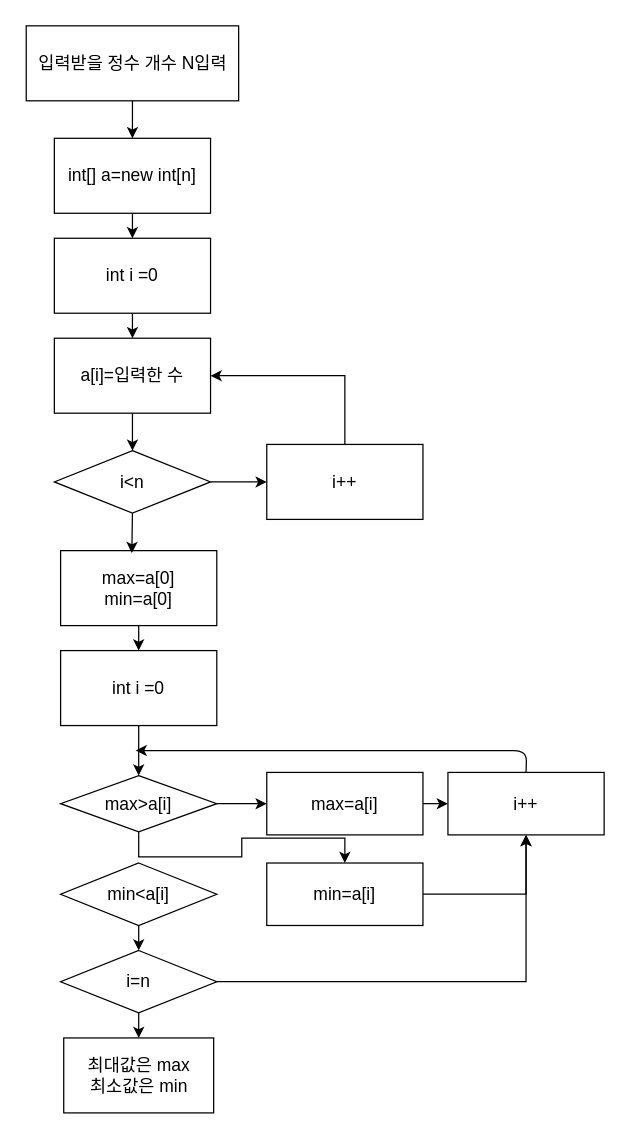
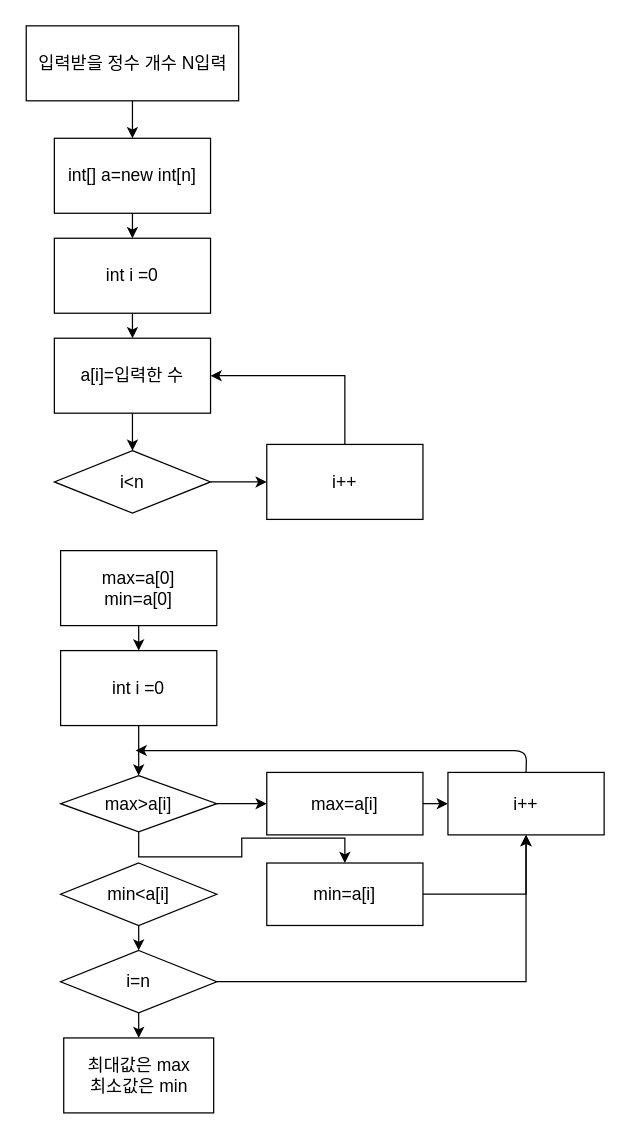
(132, 529) -> none
